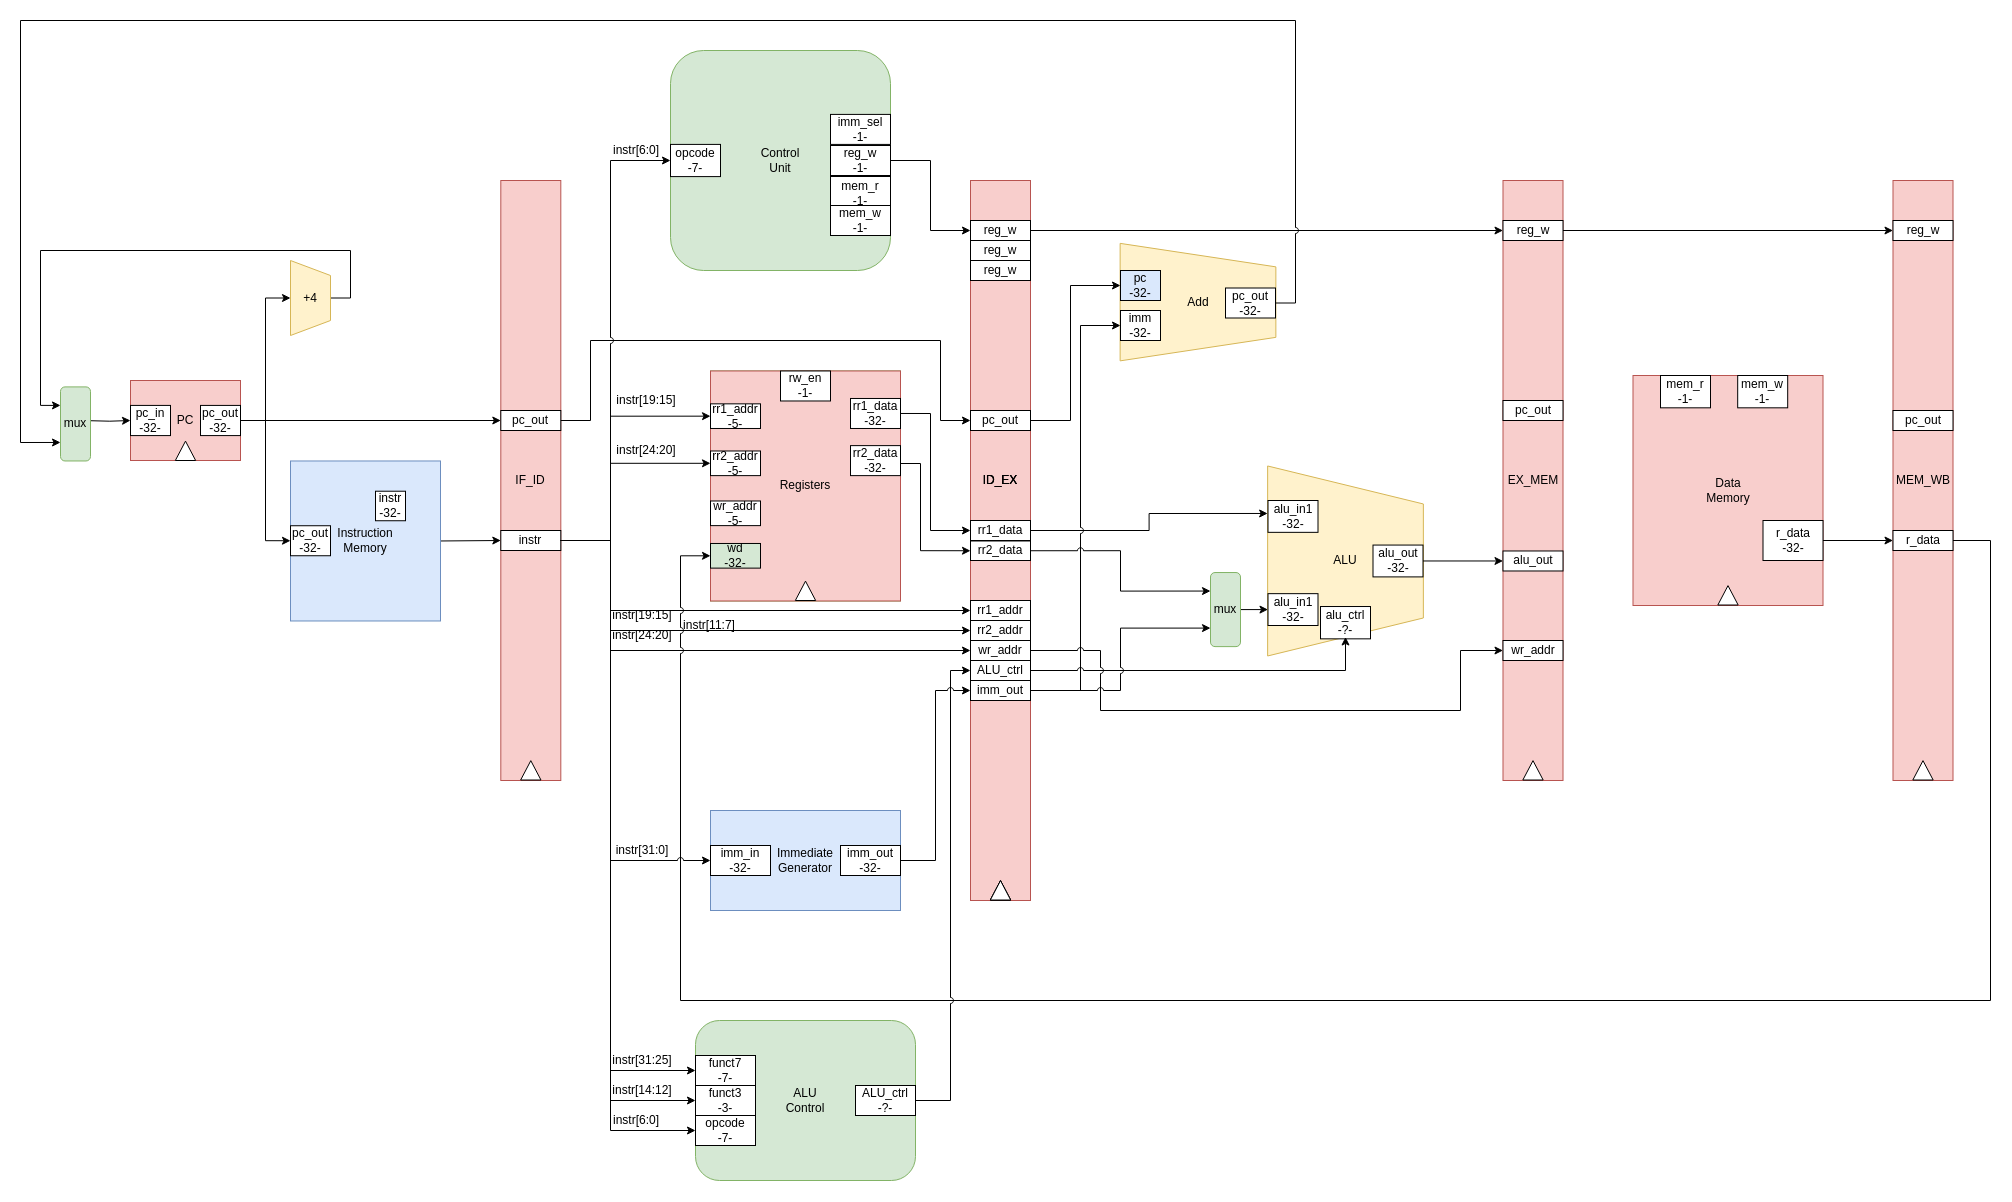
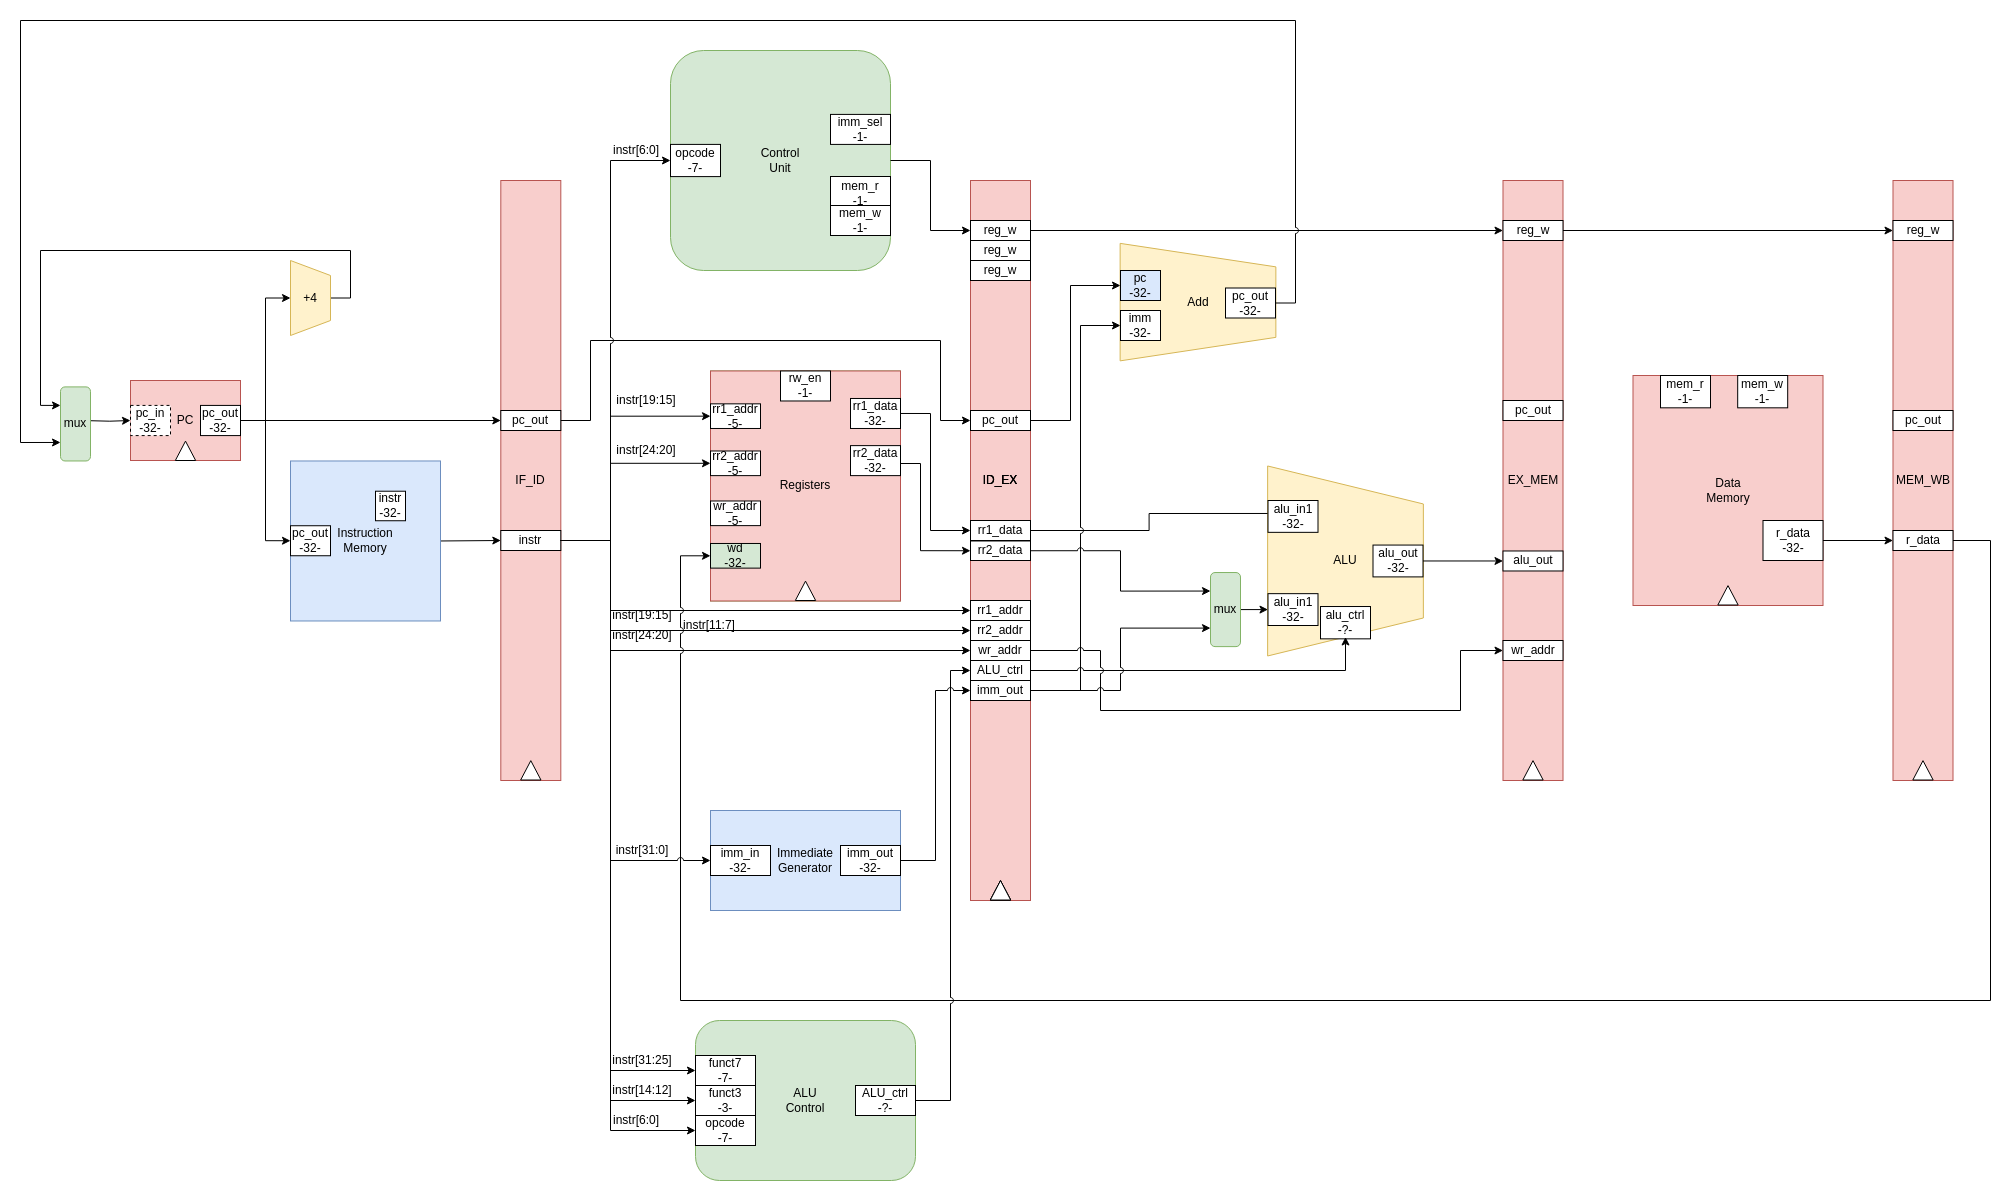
(861, 161) -> none
(151, 421) -> (151, 421)
(1259, 513) -> (1262, 513)
